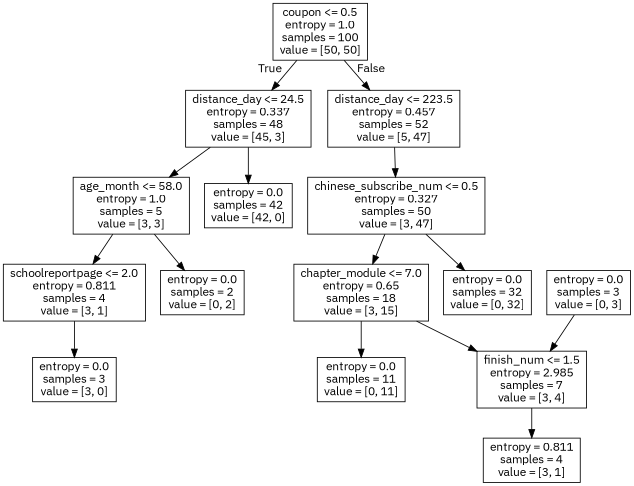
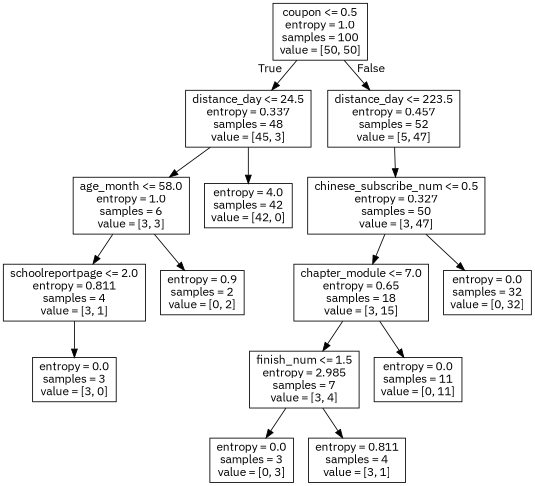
(131, 206) -> (131, 206)
(248, 206) -> (248, 206)
(202, 293) -> (202, 293)
(565, 330) -> (278, 419)
